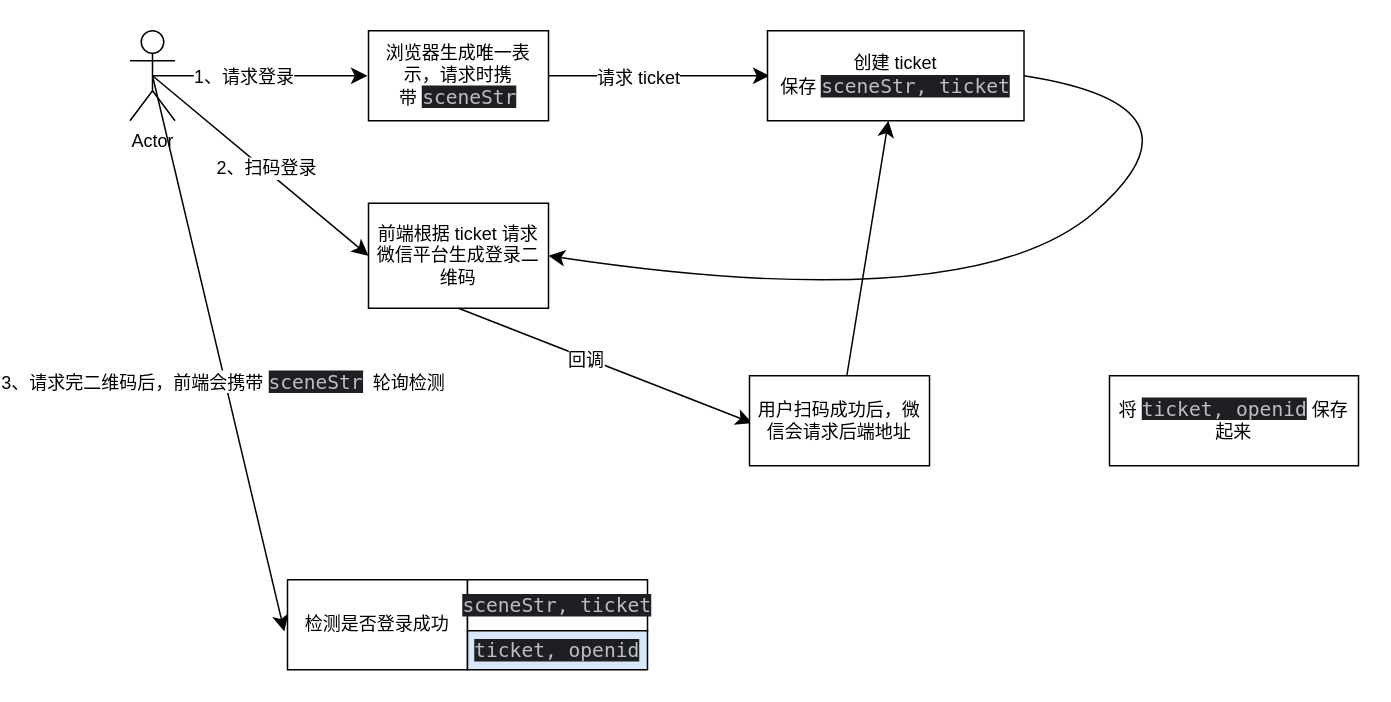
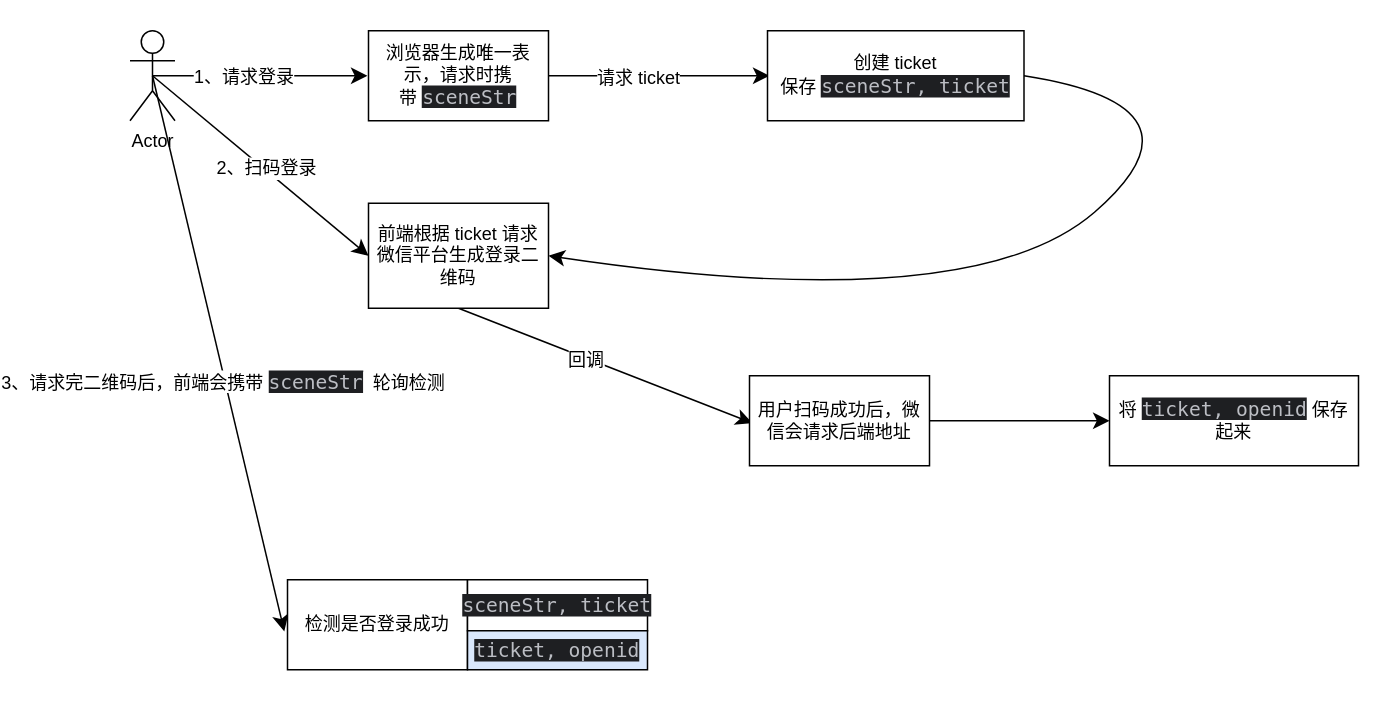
(866, 254) -> (1014, 421)
